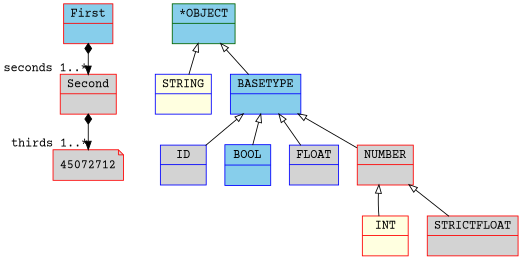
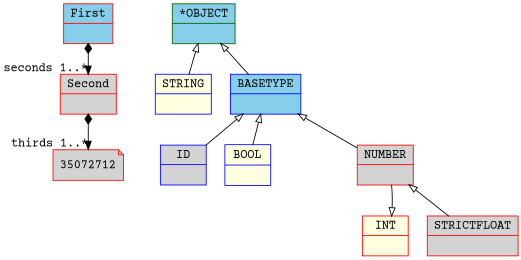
(88, 165) -> (88, 165)
(248, 165) -> (248, 165)
(314, 165) -> none
(378, 205) -> (392, 196)
